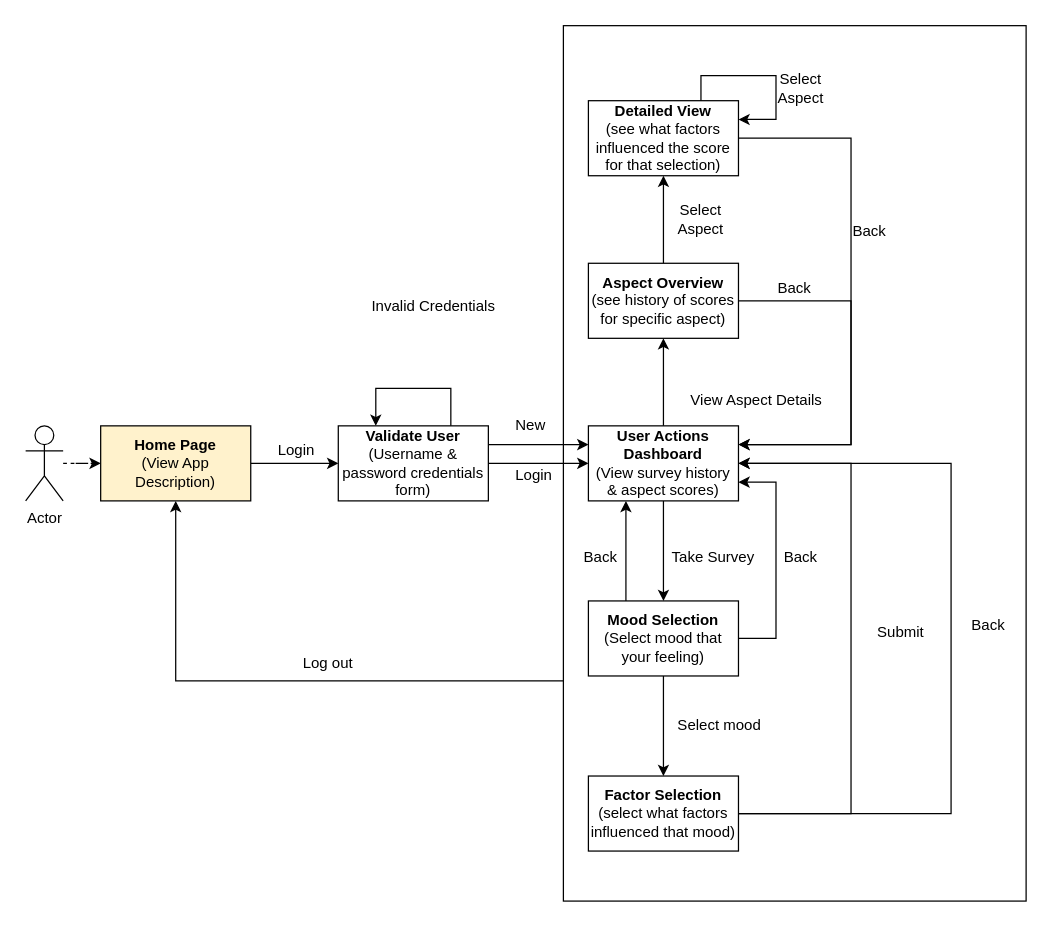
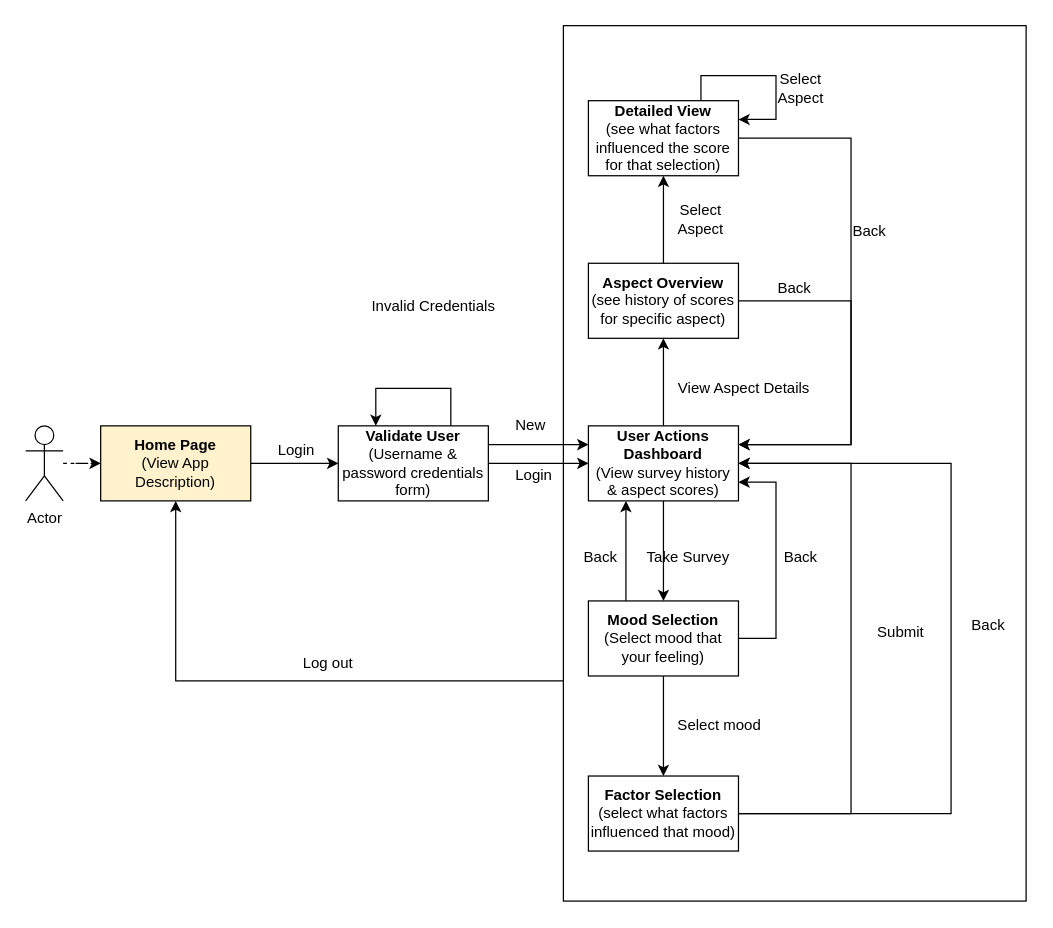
(763, 401) -> (751, 388)
(719, 557) -> (694, 557)
